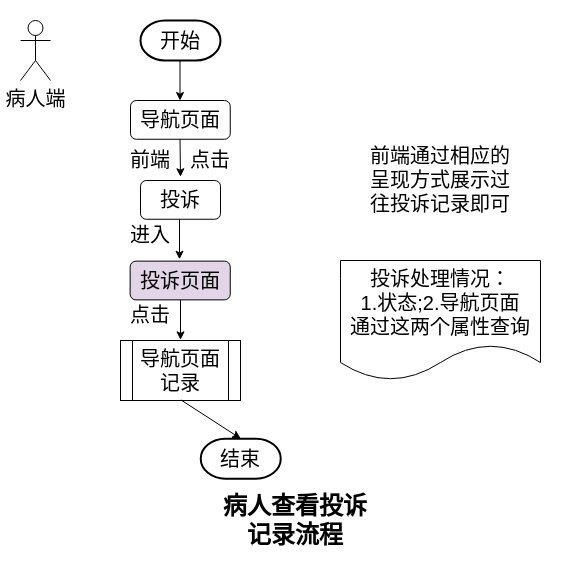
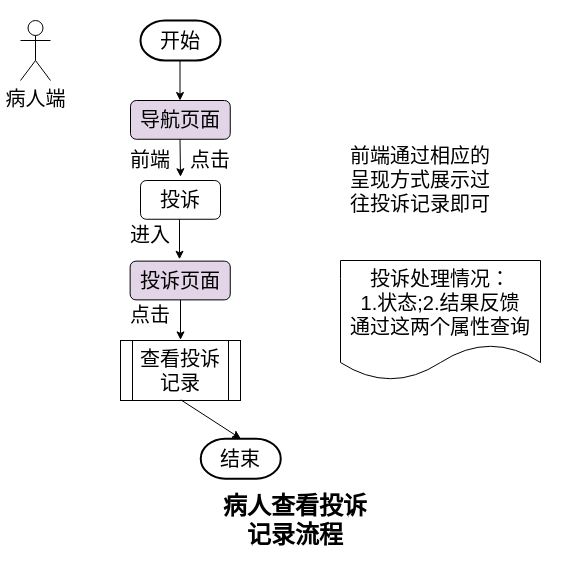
(180, 120) -> (180, 120)
(441, 180) -> (421, 180)
(441, 303) -> (441, 303)
(181, 371) -> (181, 371)
